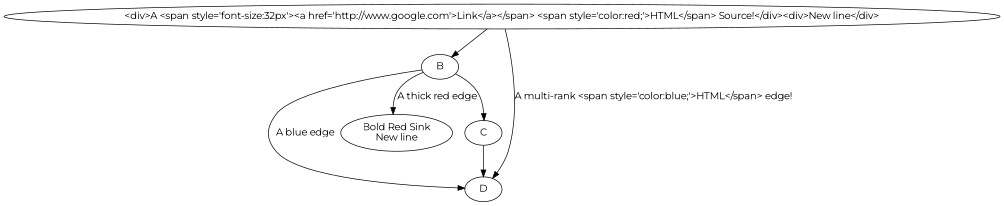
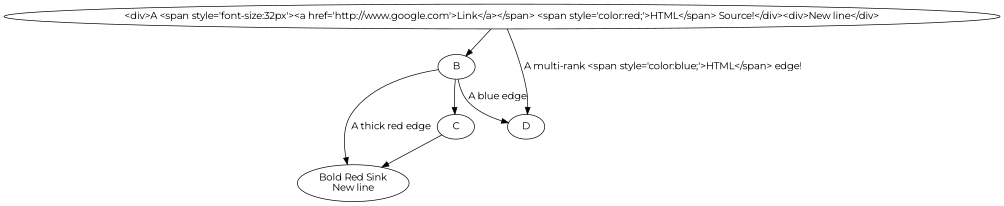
(483, 158) -> (415, 149)
